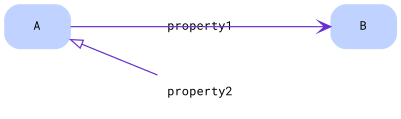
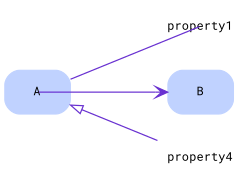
(260, 27) -> (97, 92)
(201, 92) -> (201, 158)
